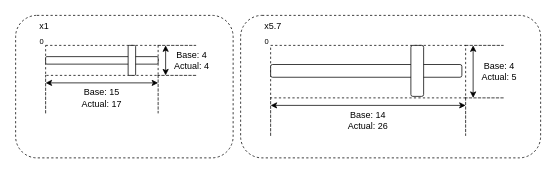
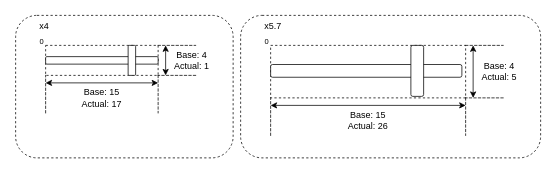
(44, 27) -> (44, 27)
(192, 60) -> (192, 60)
(368, 120) -> (368, 120)
